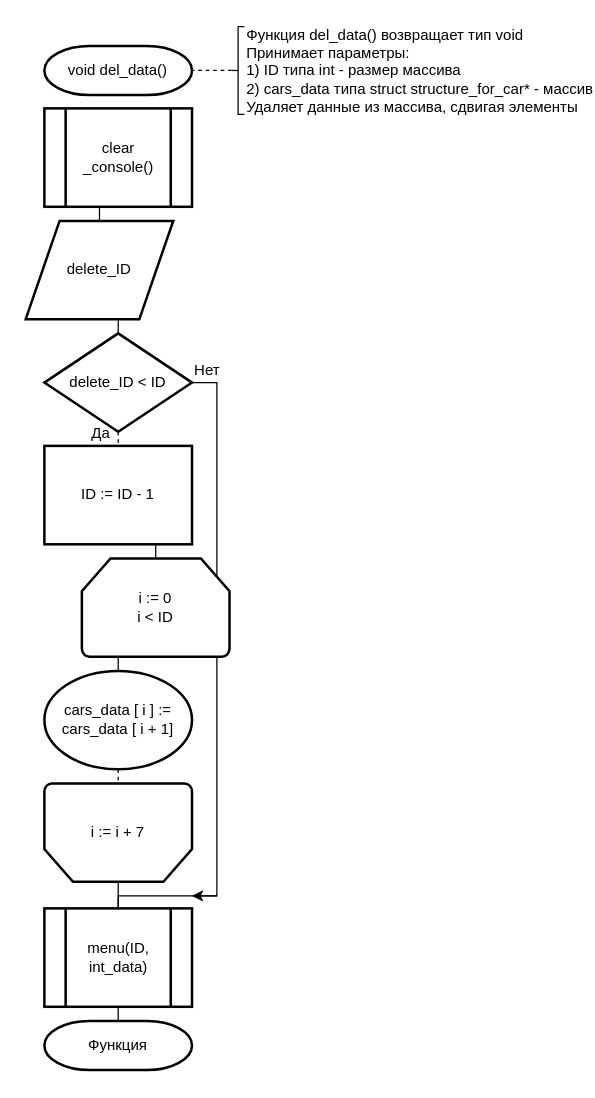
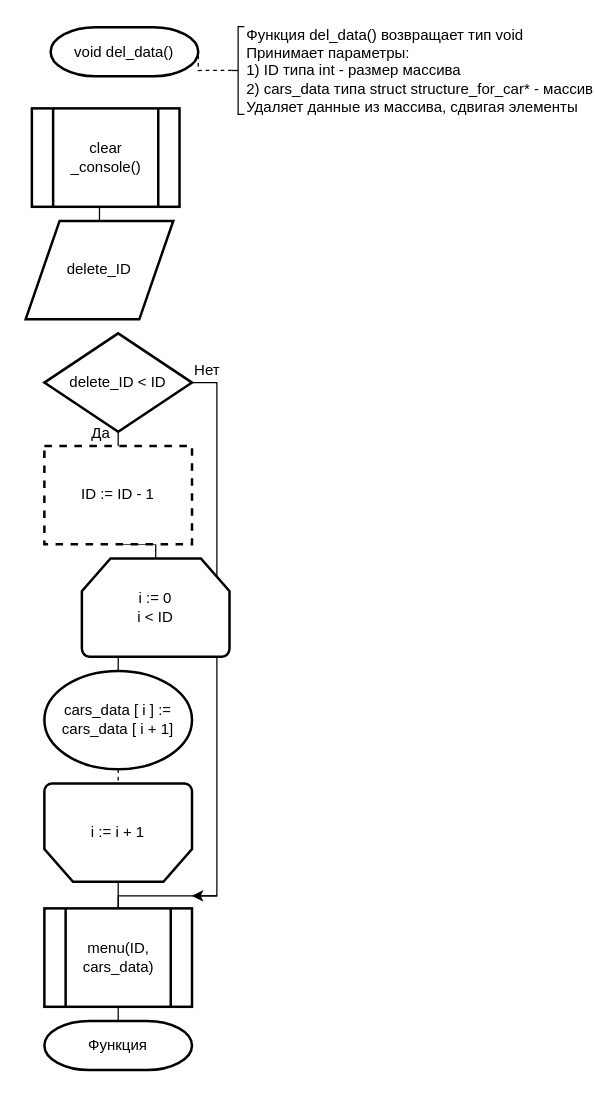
(118, 70) -> (124, 51)
(118, 157) -> (106, 157)
(118, 325) -> none
(118, 440) -> (118, 440)
(118, 495) -> (118, 495)
(118, 832) -> (118, 832)
(119, 957) -> (119, 957)
